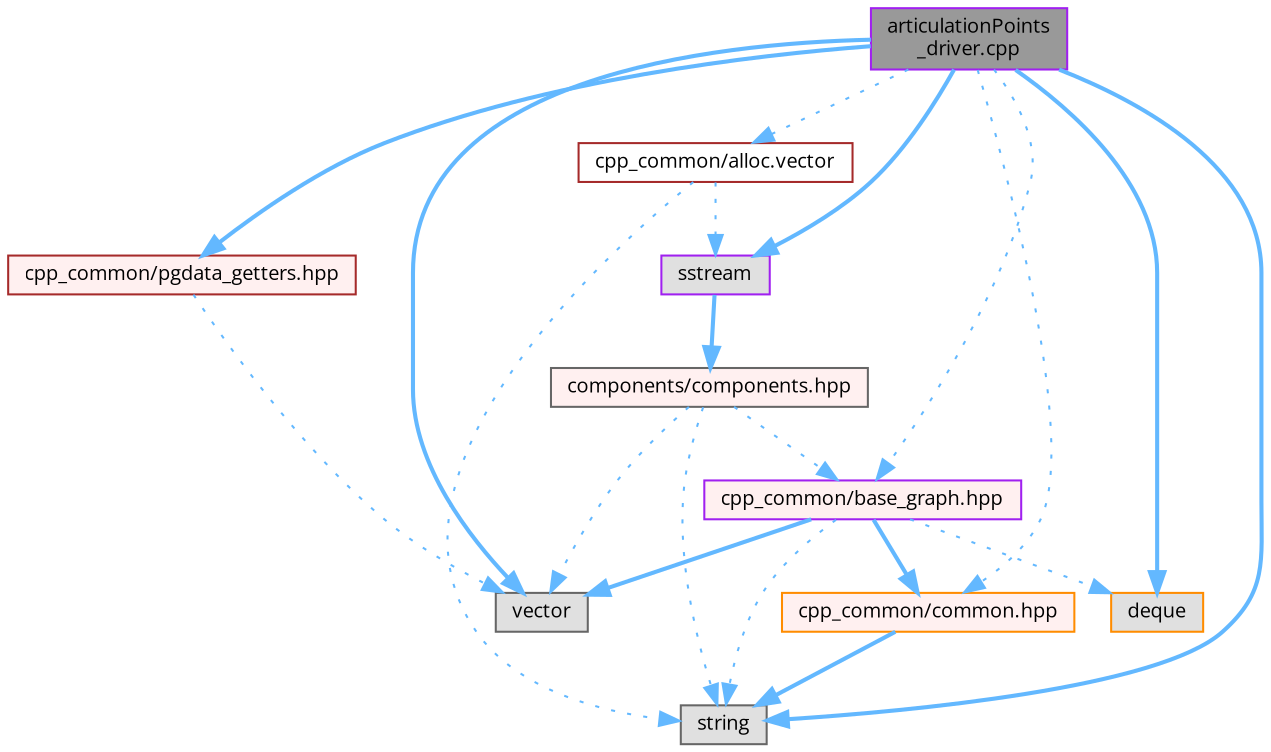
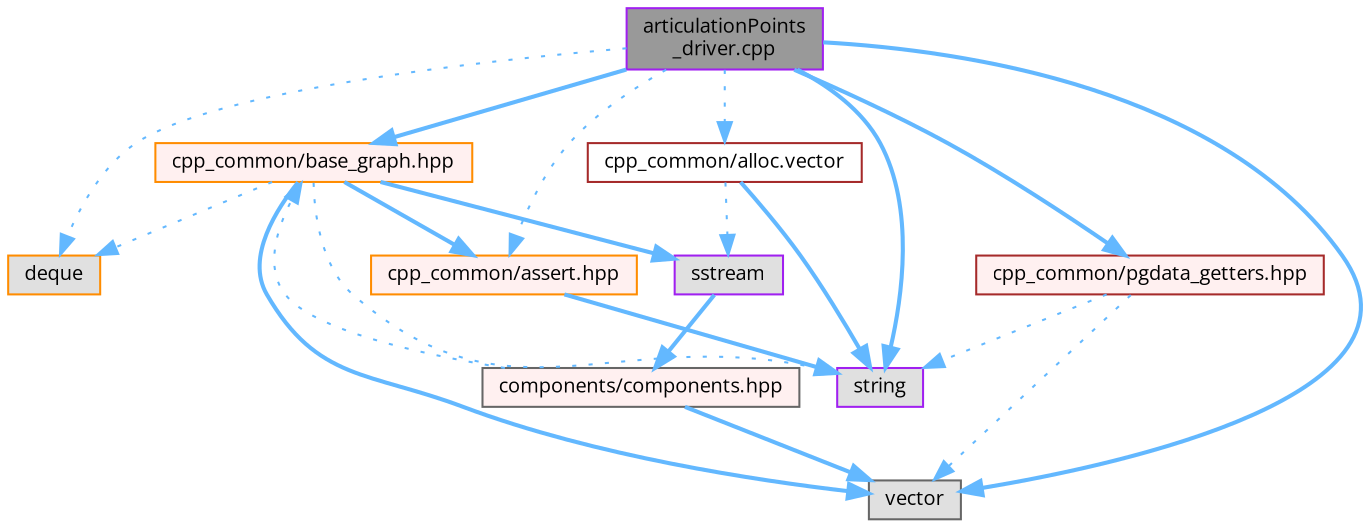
(880, 173) -> (510, 216)
(998, 273) -> (510, 103)
(1157, 294) -> (320, 87)
(462, 472) -> (805, 262)
(615, 484) -> (768, 440)
(863, 500) -> (314, 163)
(684, 547) -> (1025, 327)
(928, 612) -> (504, 275)
(724, 725) -> (880, 387)
